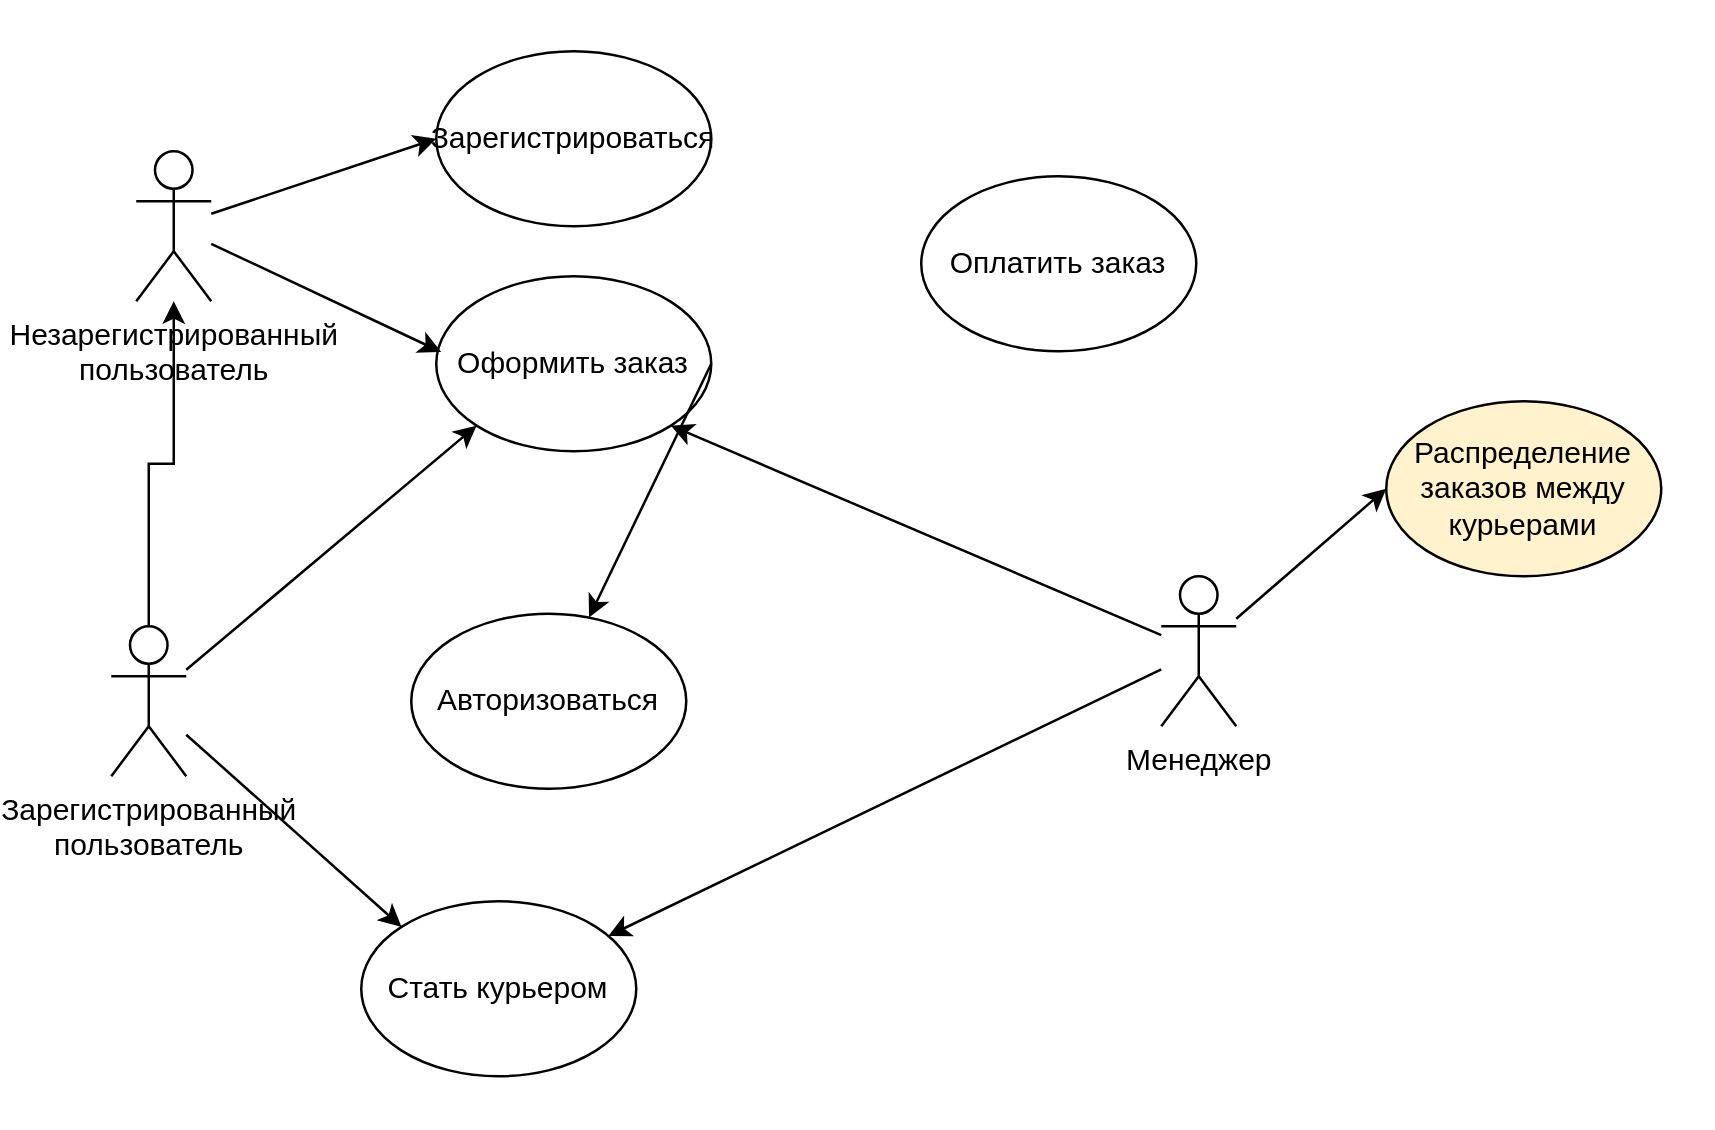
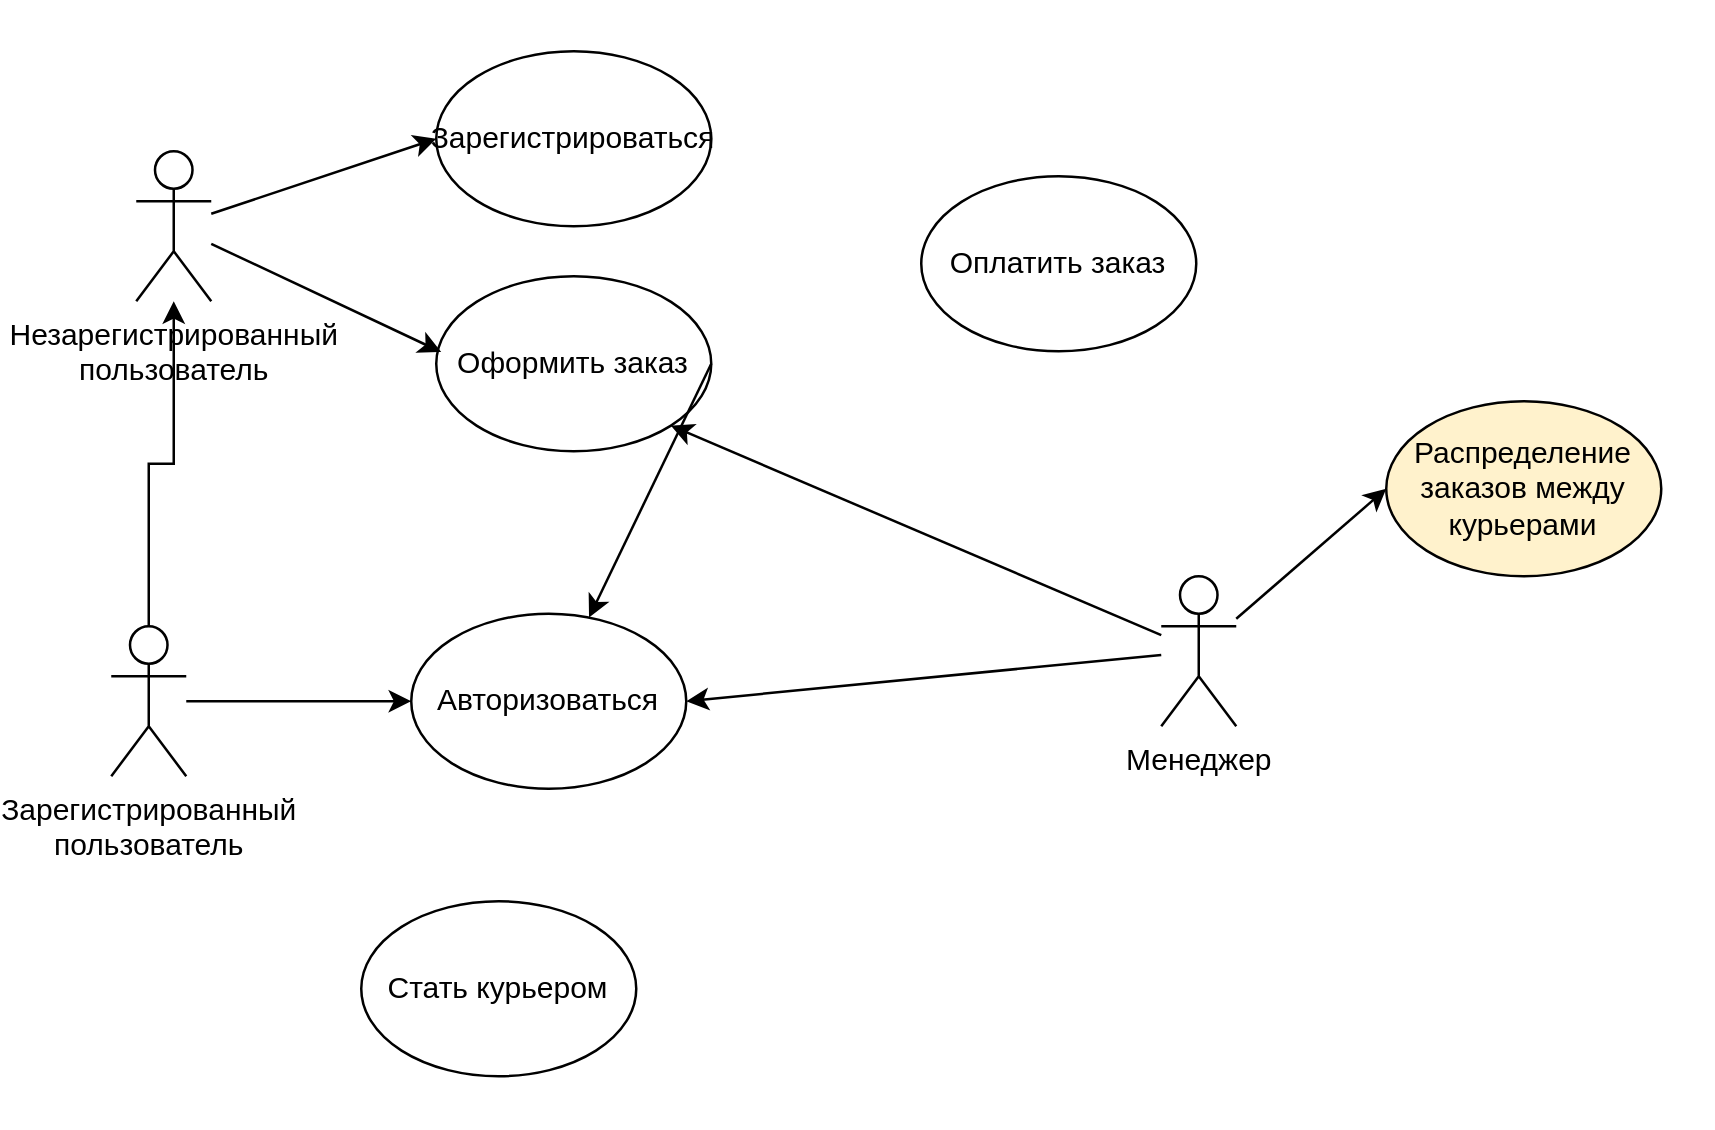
(325, 553) -> (290, 701)
(892, 799) -> (932, 677)
(288, 826) -> none
